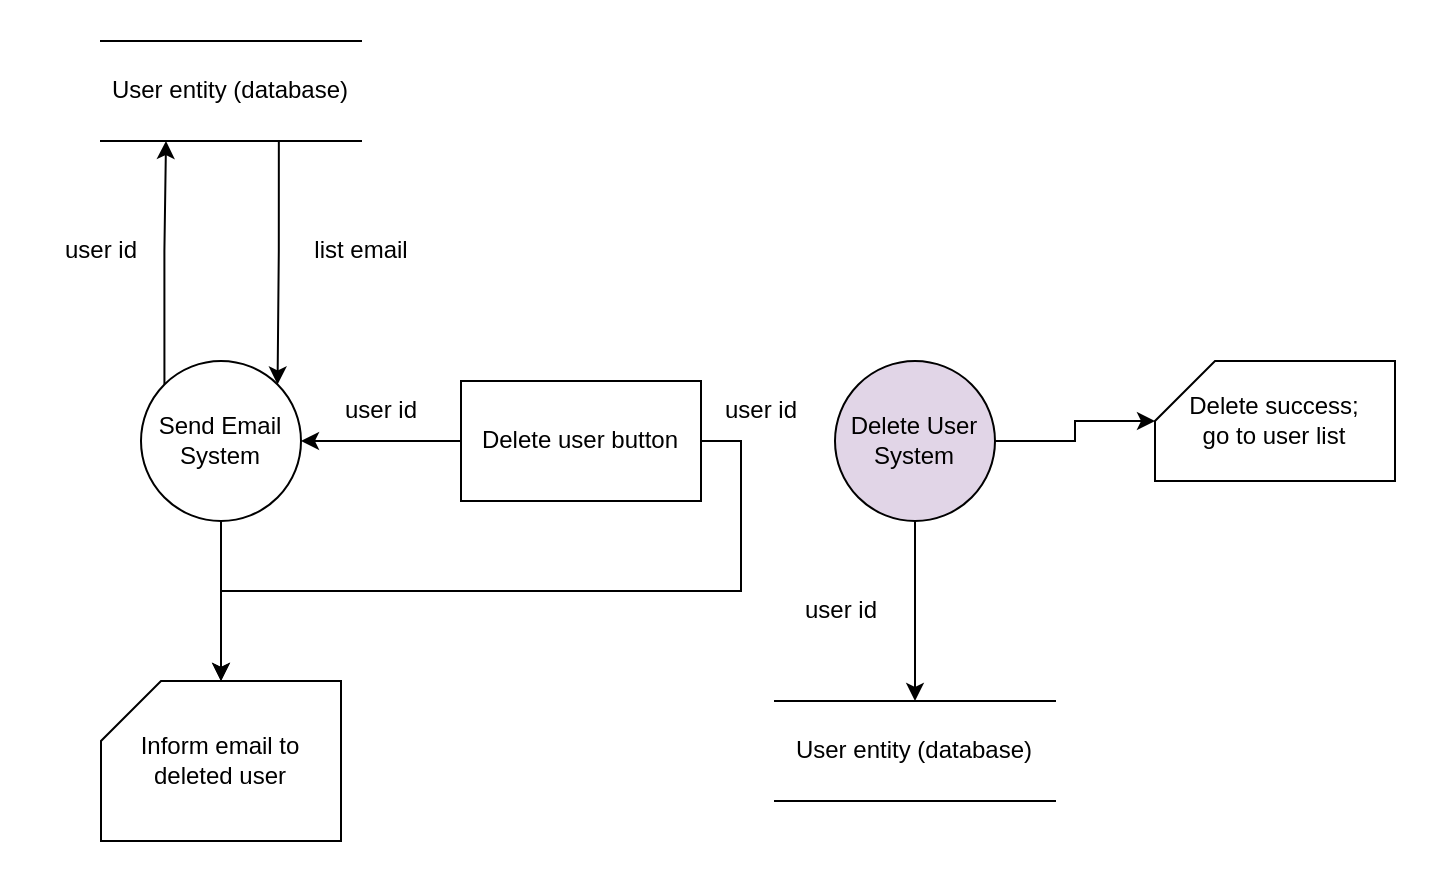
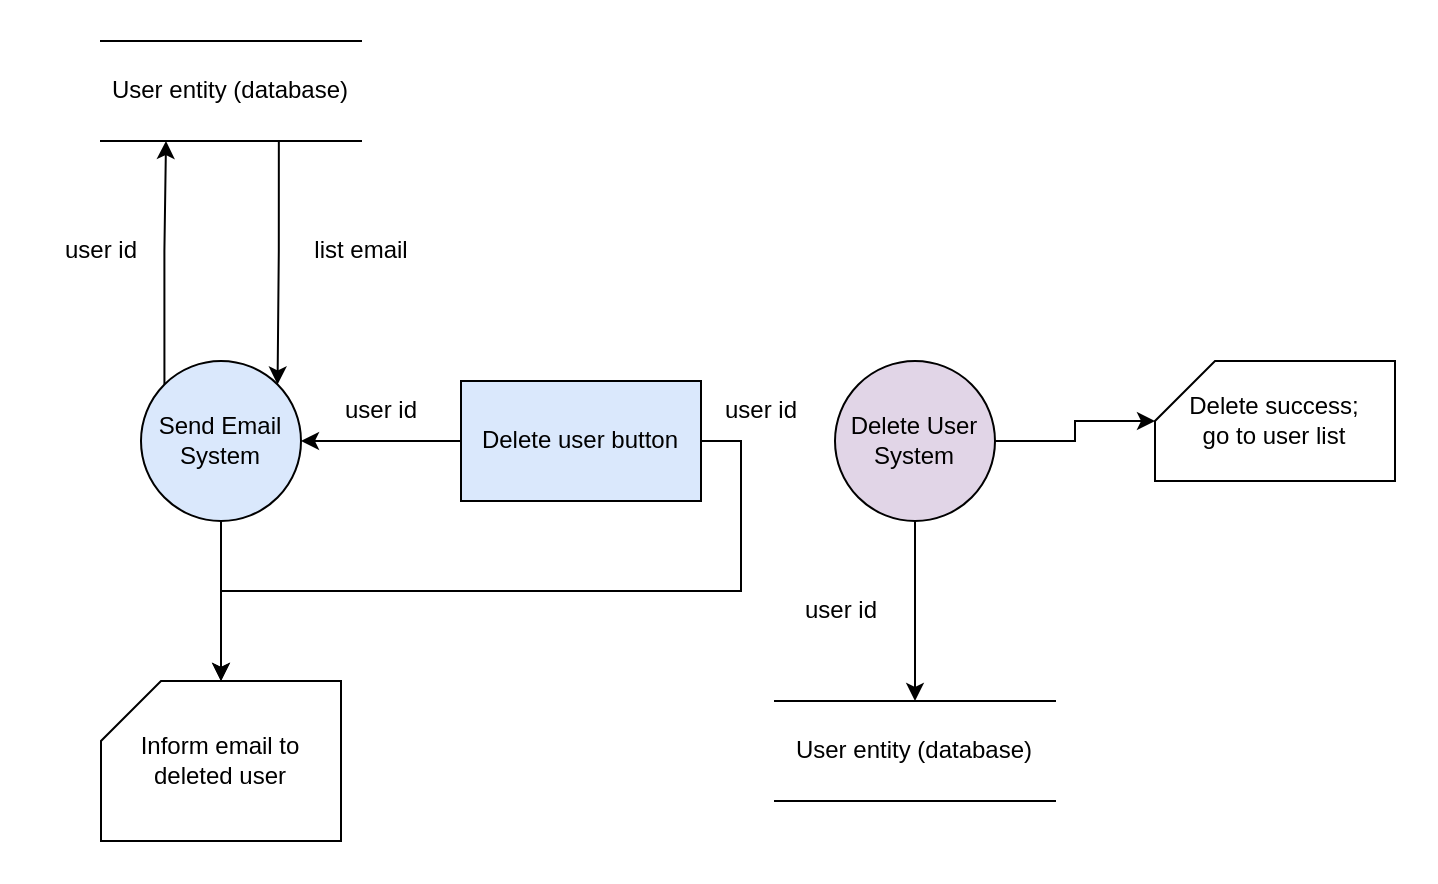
(221, 441) -> (221, 441)
(581, 441) -> (581, 441)
